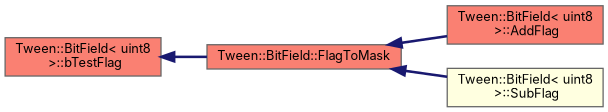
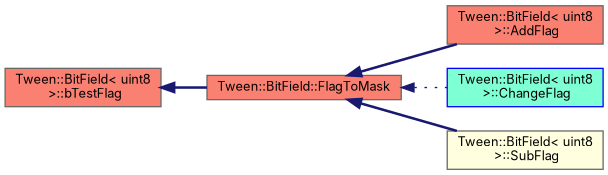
none -> (525, 88)
